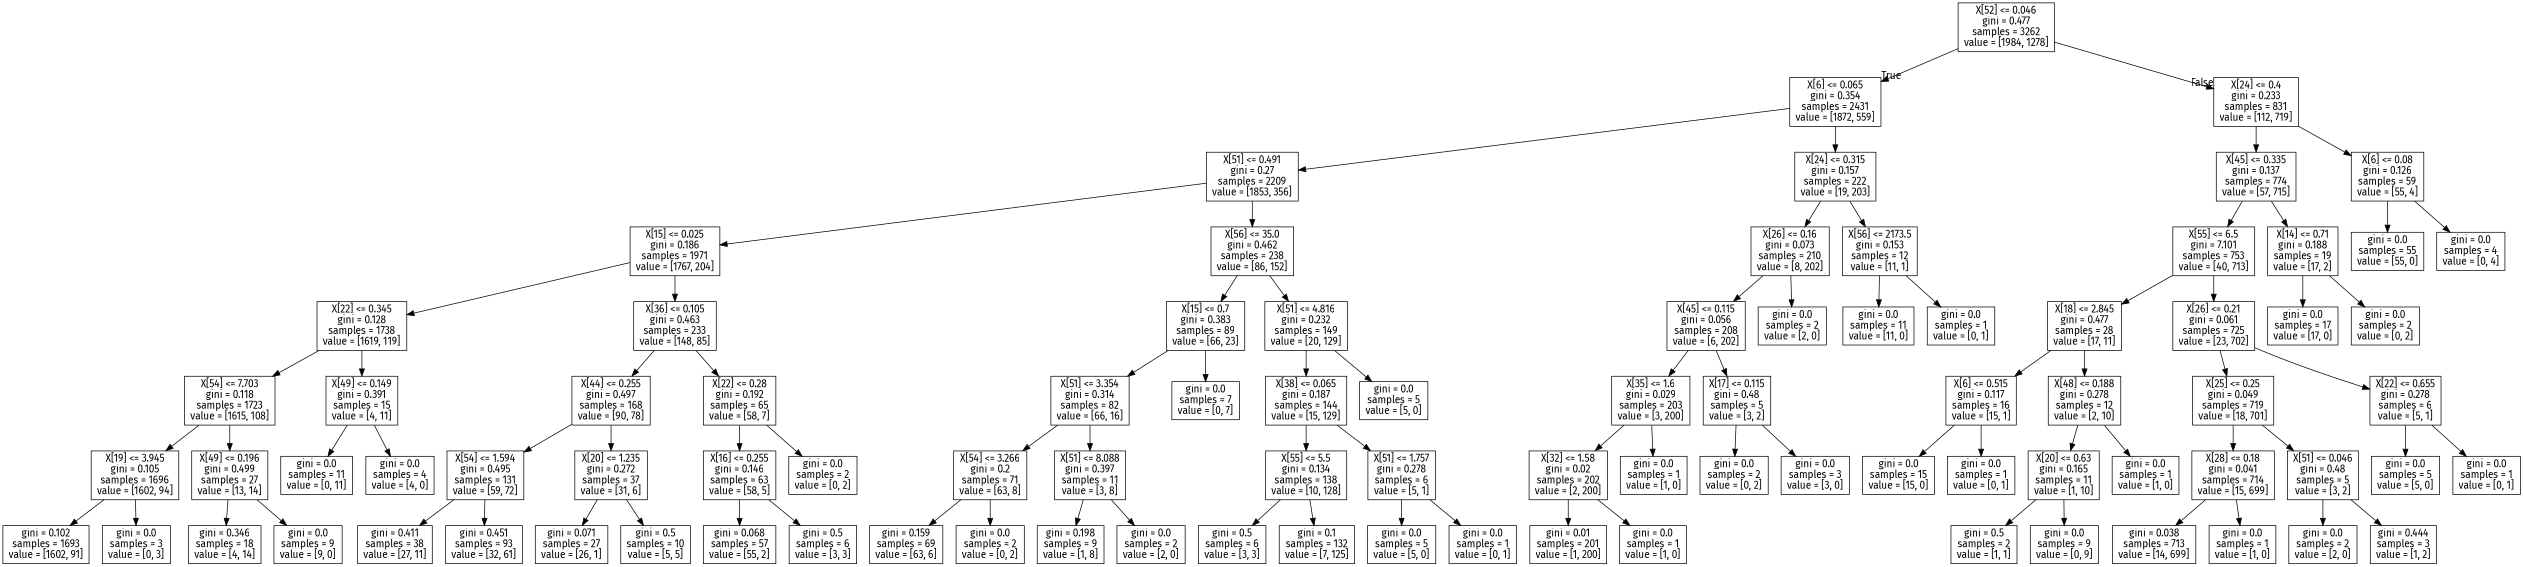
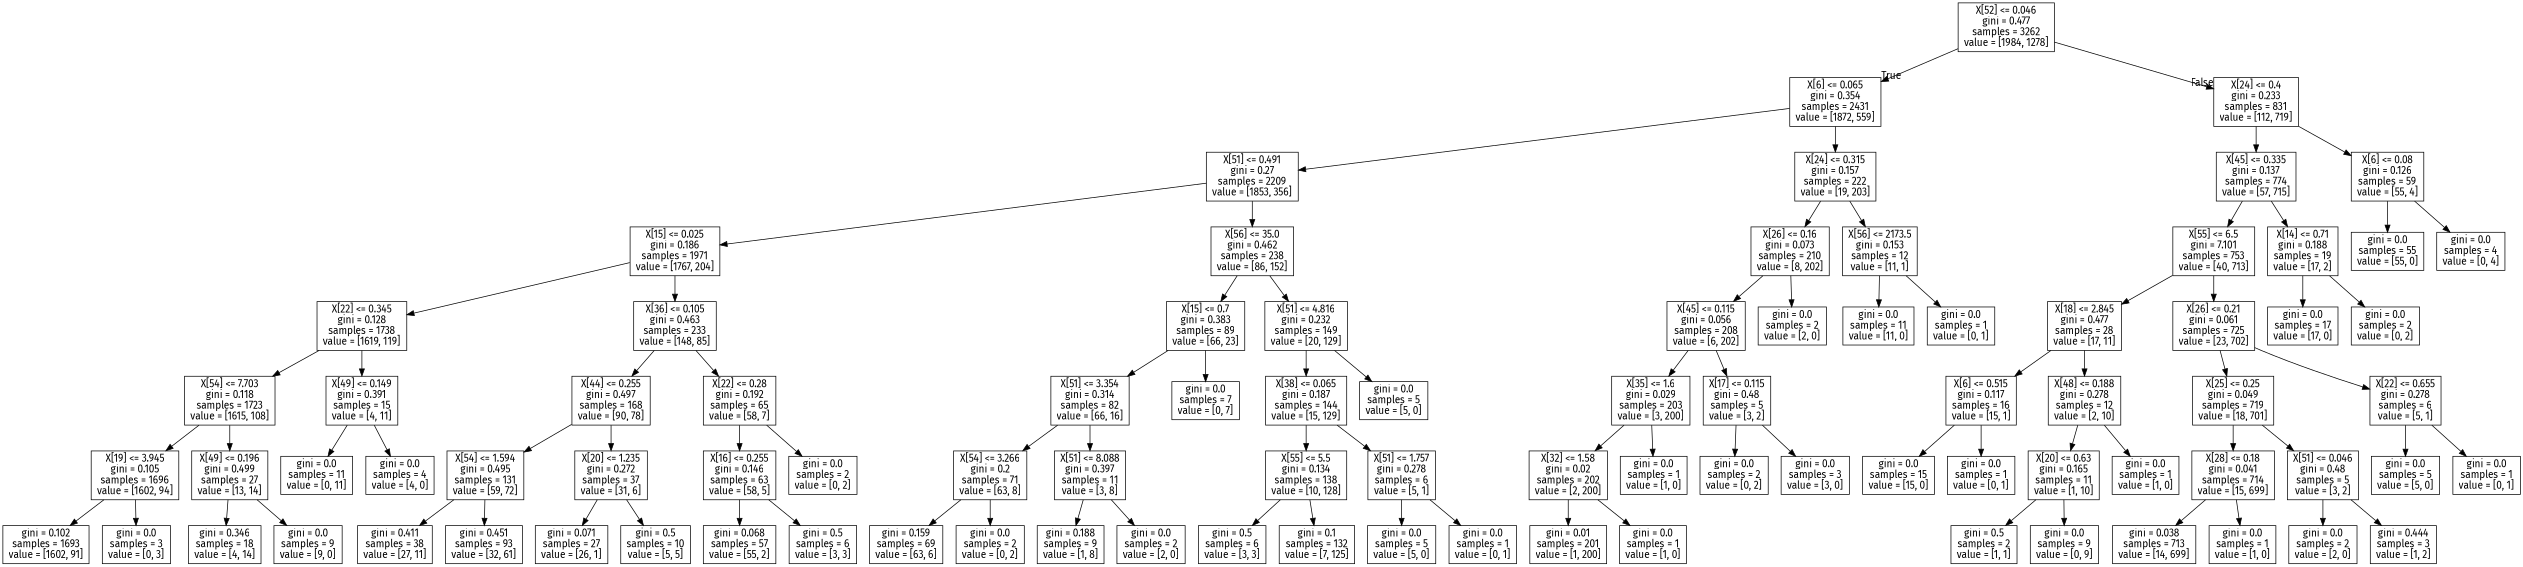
(1071, 545) -> (1071, 545)
